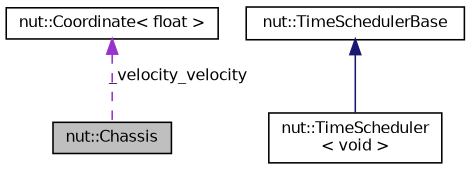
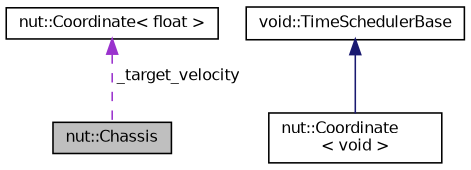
(355, 23) -> (355, 23)
(176, 76) -> (176, 76)
(355, 138) -> (355, 138)
